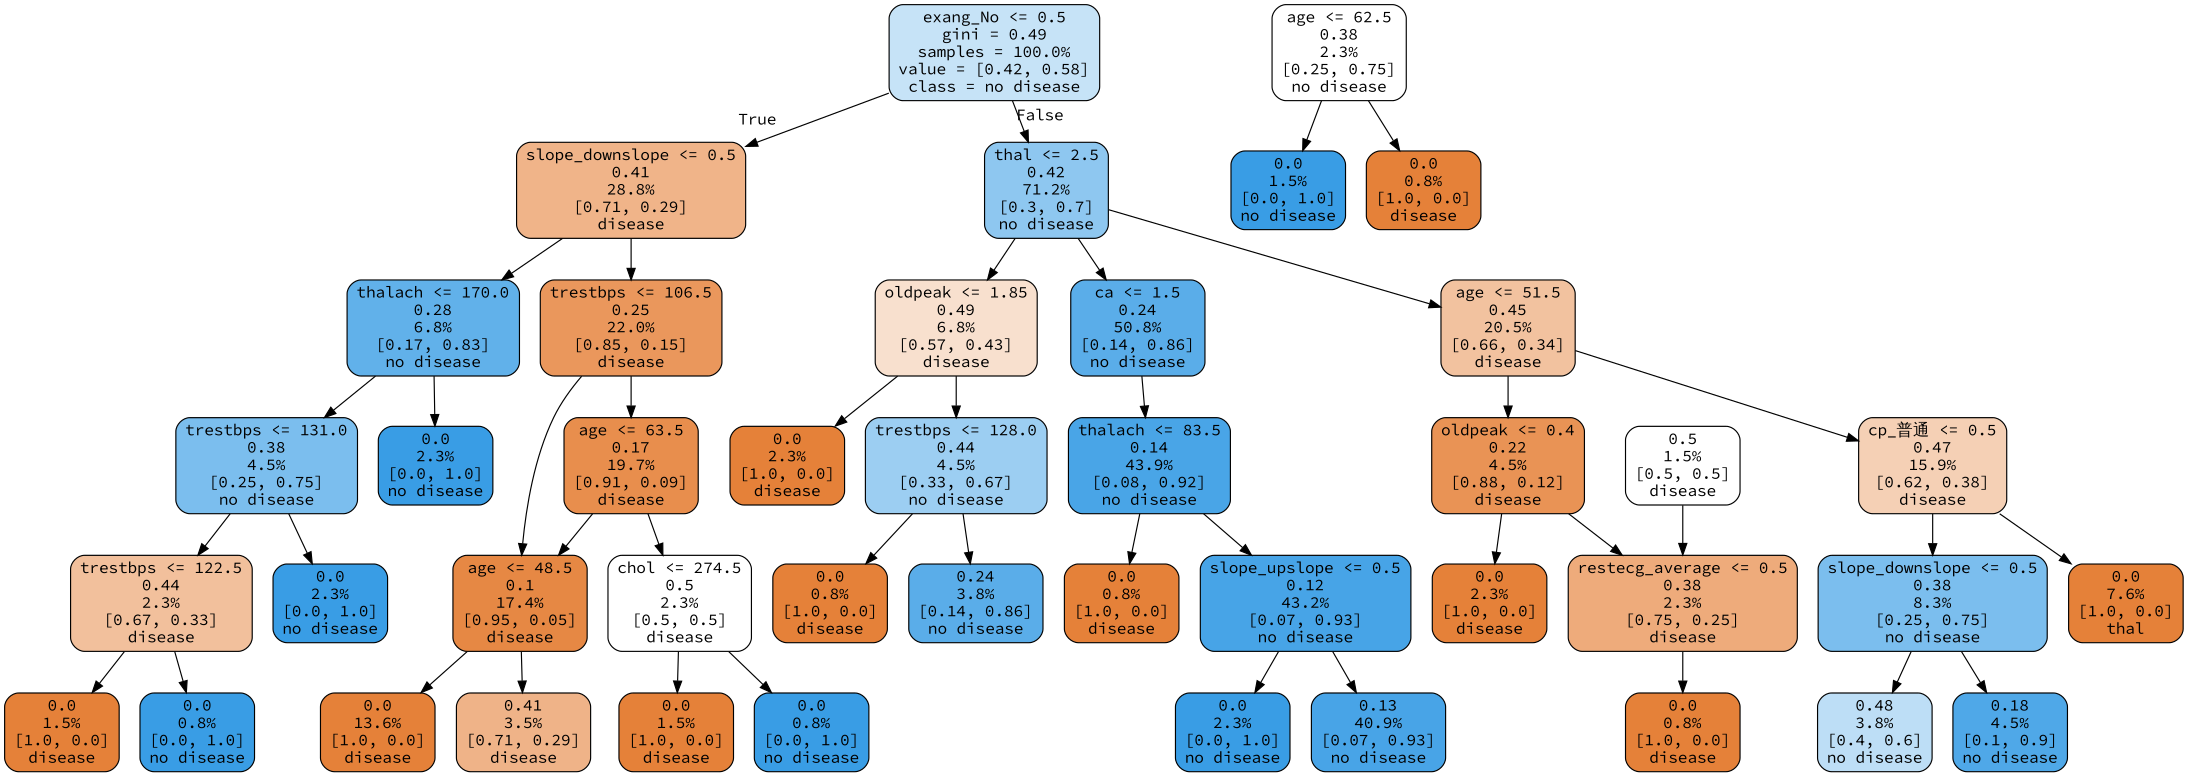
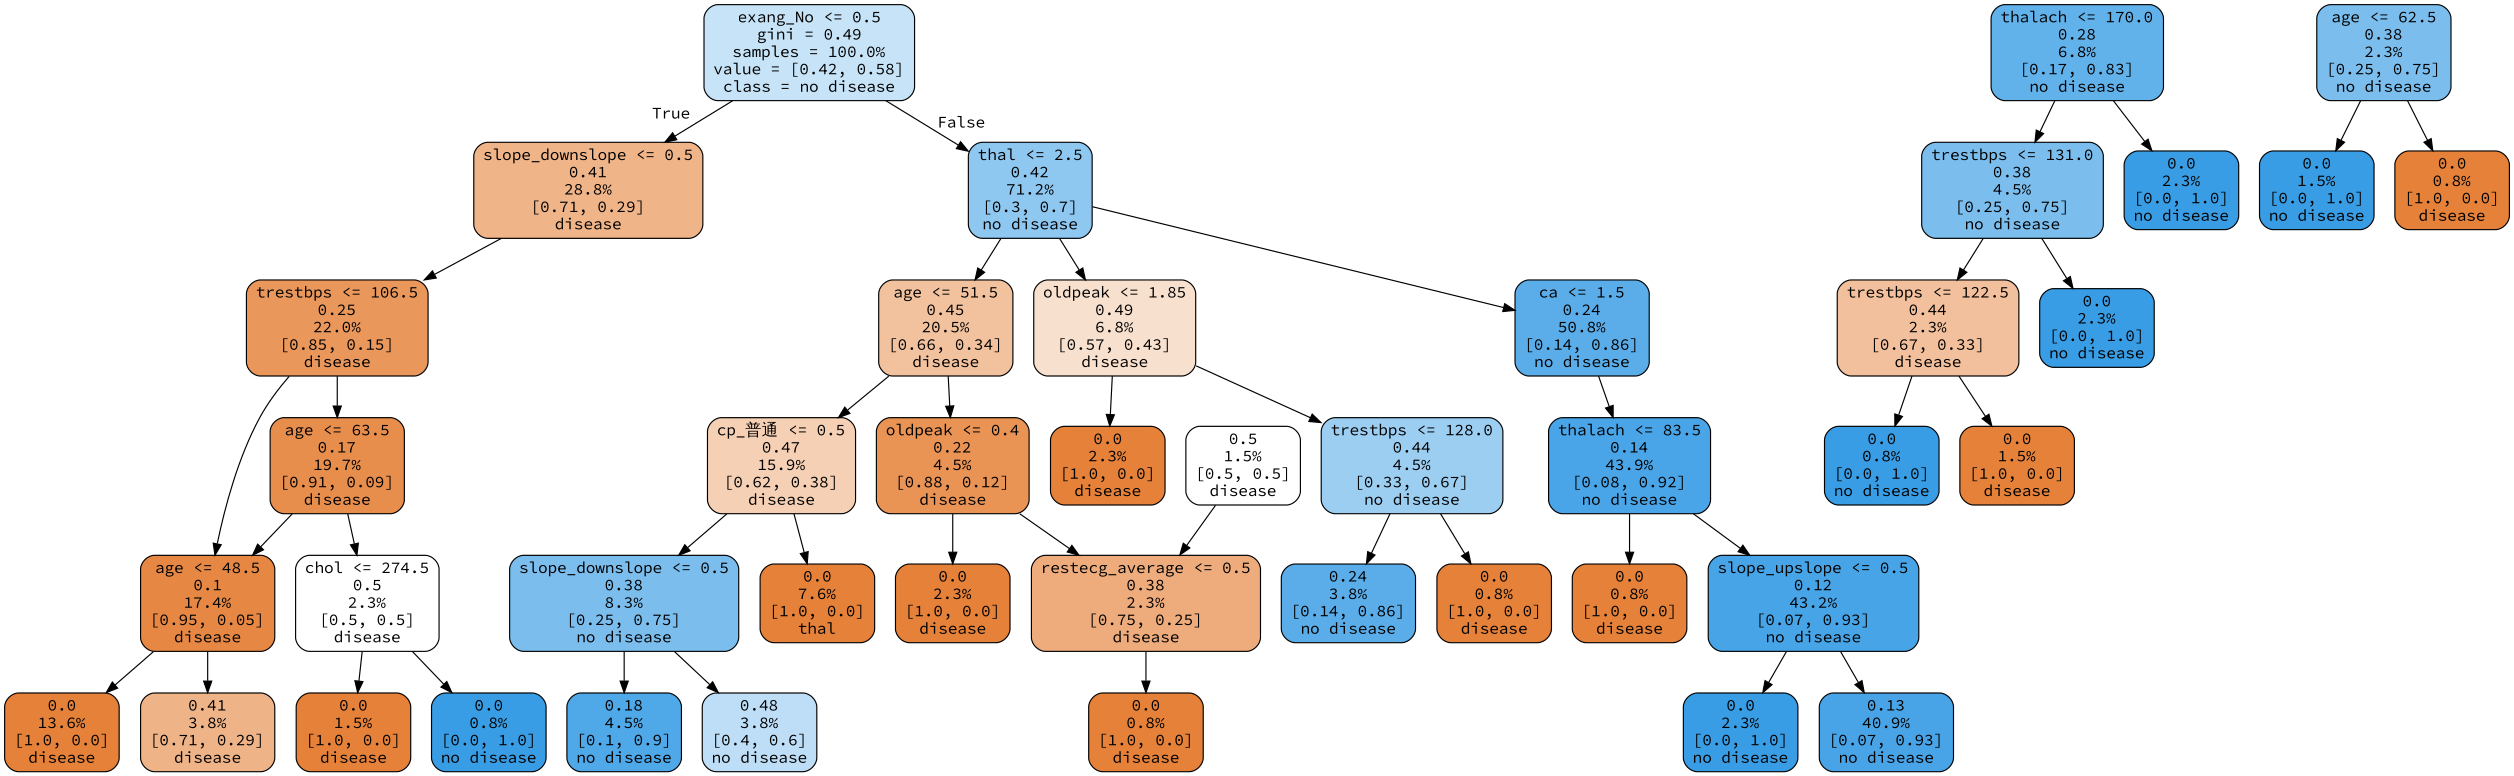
(1339, 53) -> (2384, 53)
(537, 256) -> none
(524, 732) -> (208, 732)
